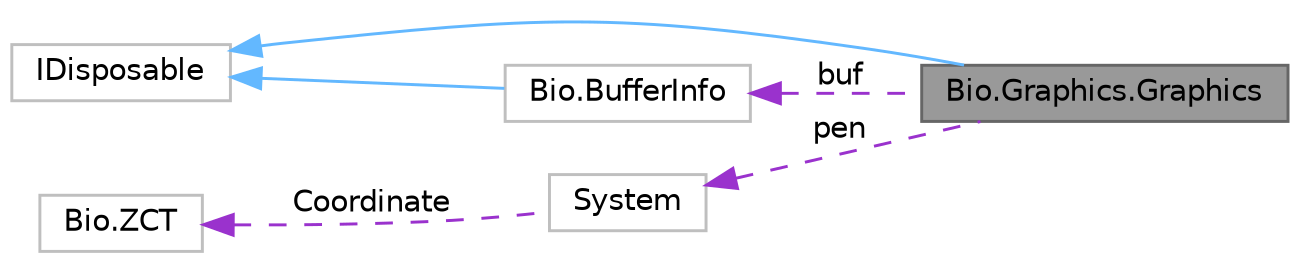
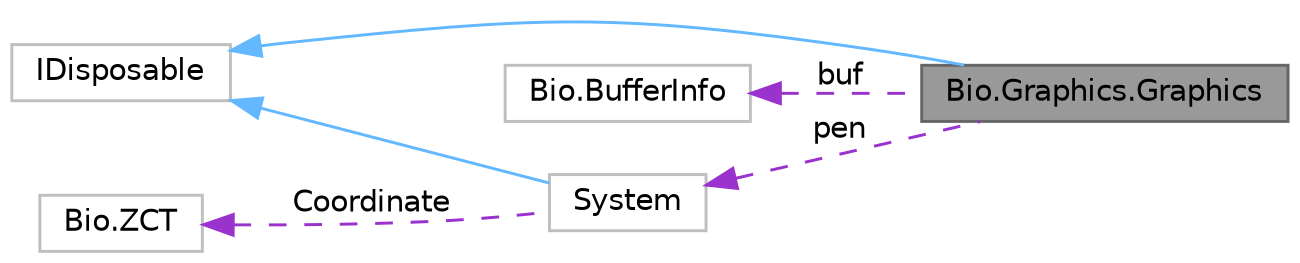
(383, 83) -> (405, 146)
